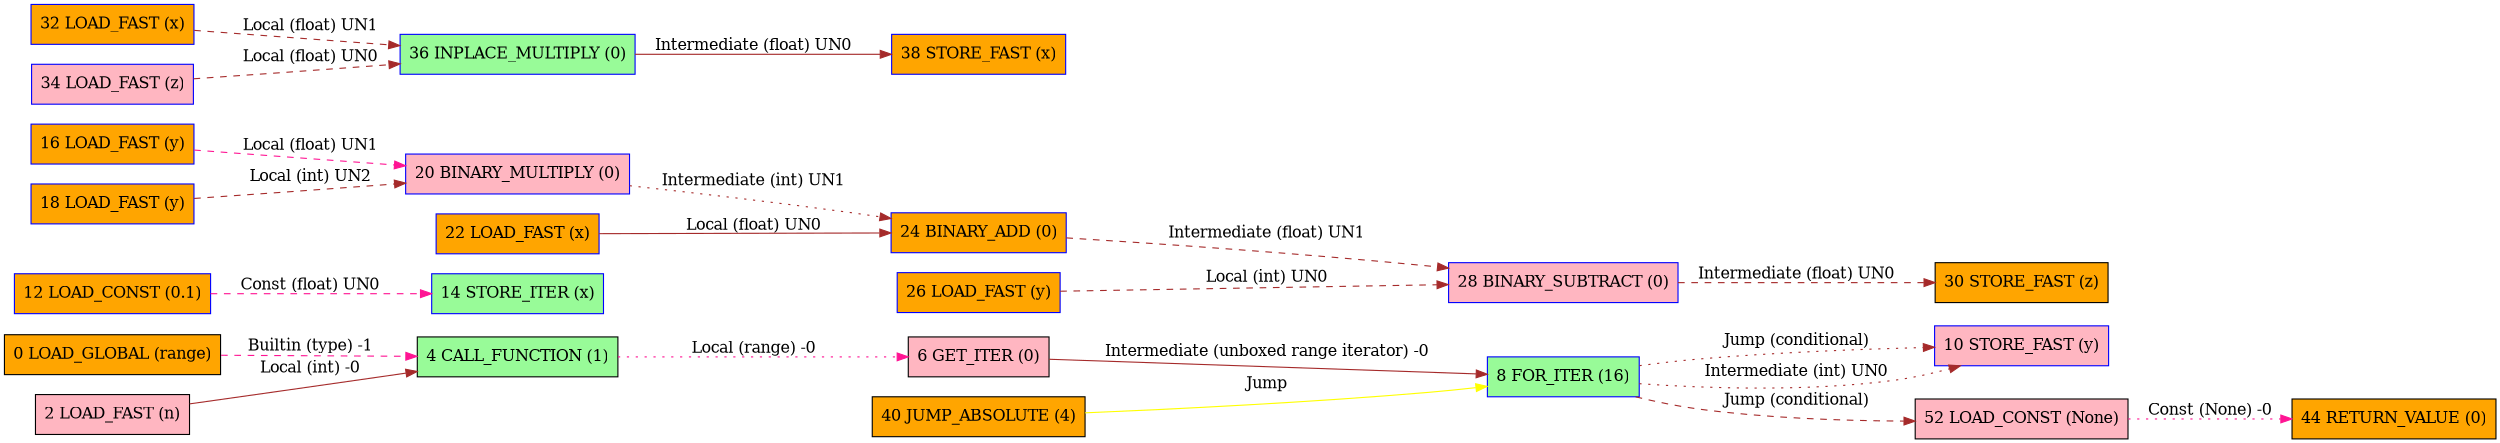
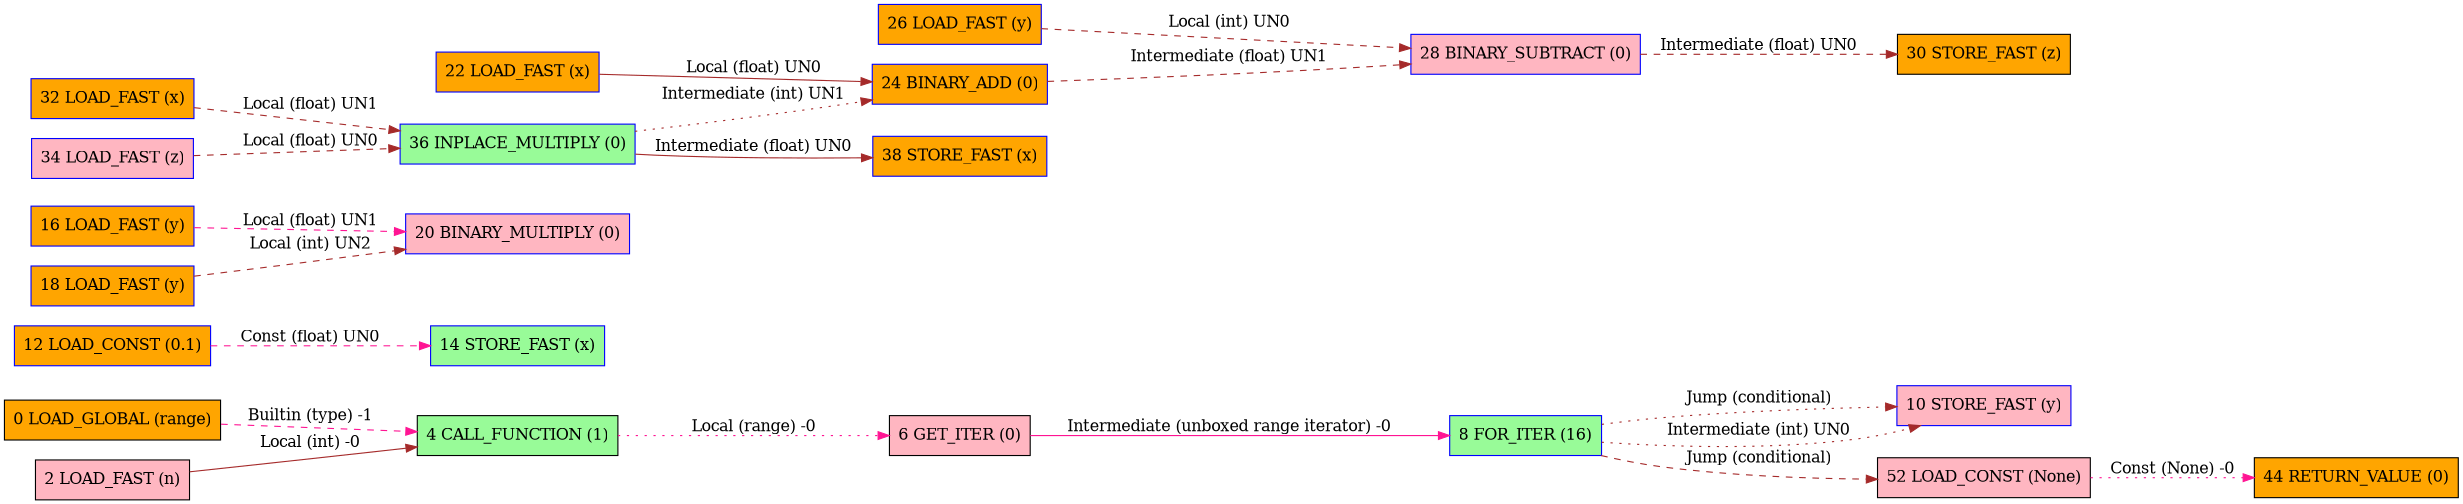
(755, 200) -> (748, 117)
(518, 294) -> (518, 346)
(1263, 367) -> (1234, 436)
(979, 417) -> none
